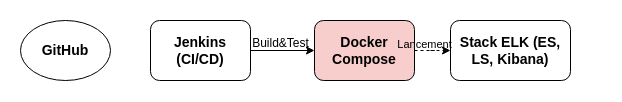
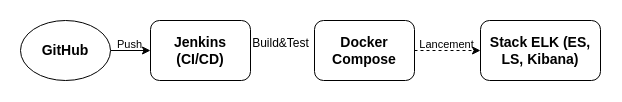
none -> (127, 51)
(279, 51) -> none
(365, 51) -> (365, 51)
(511, 51) -> (541, 51)
